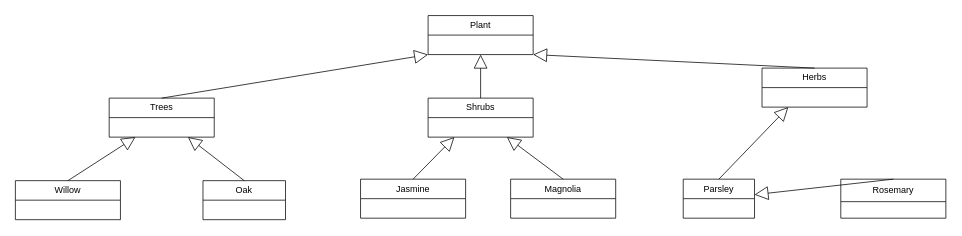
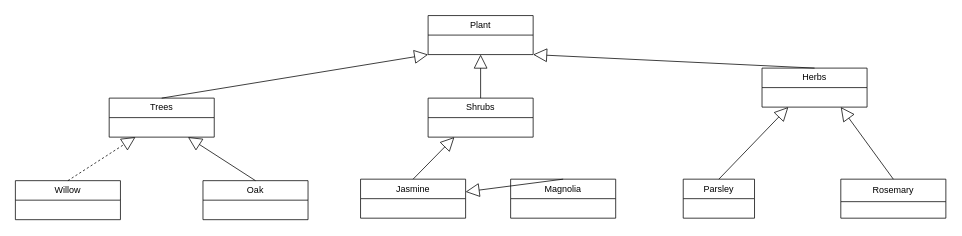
(539, 161) -> (519, 185)
(97, 162) -> (97, 162)
(827, 186) -> (870, 147)
(244, 200) -> (255, 200)
